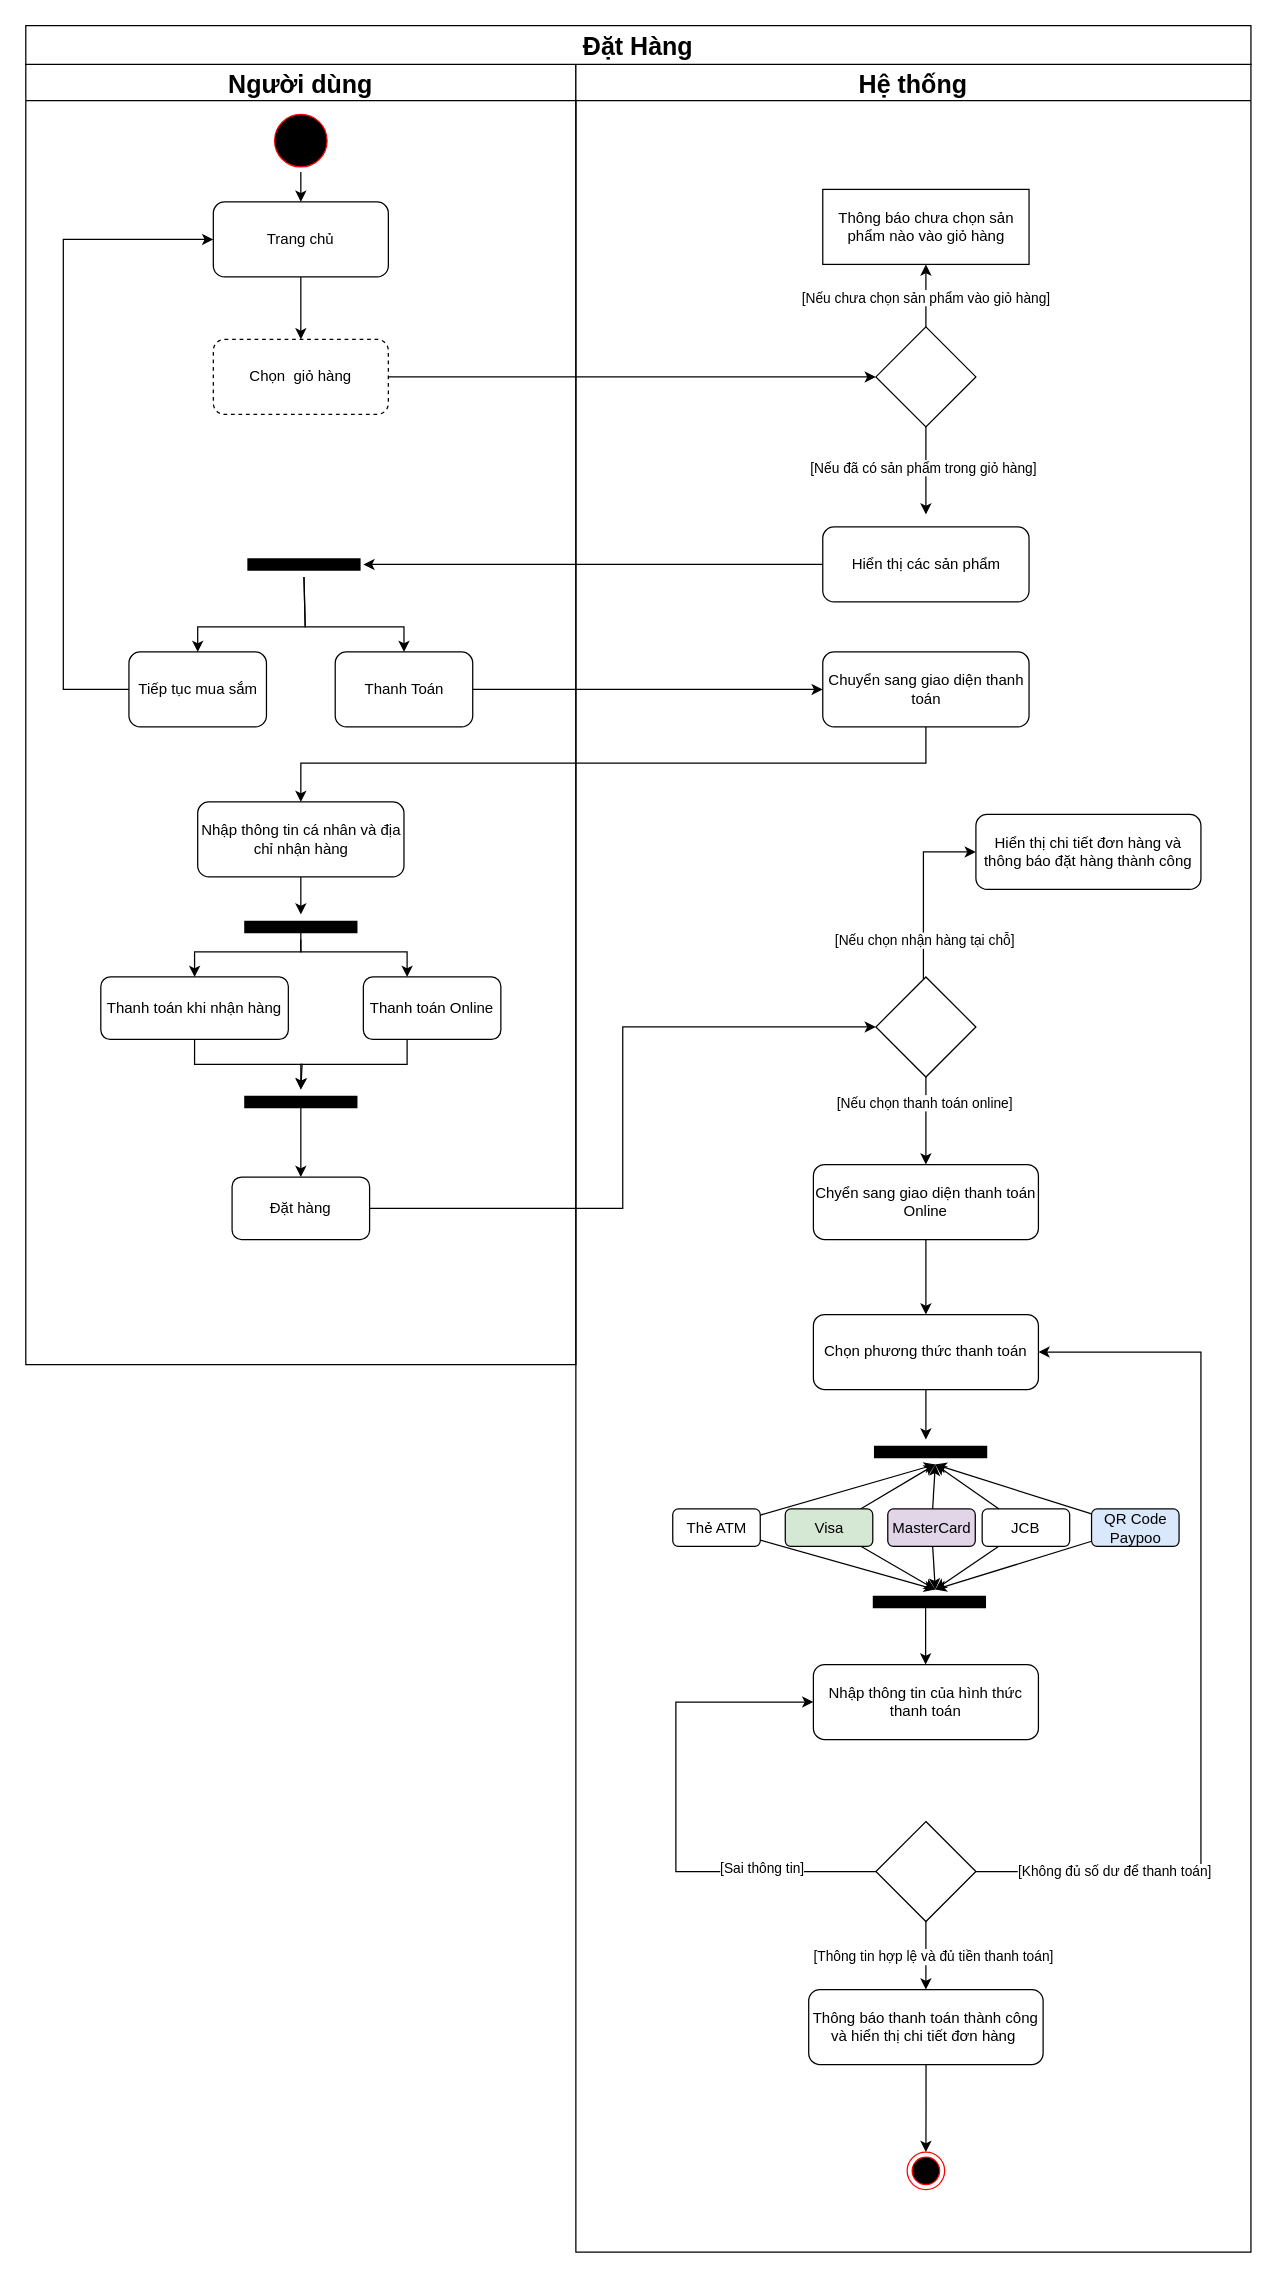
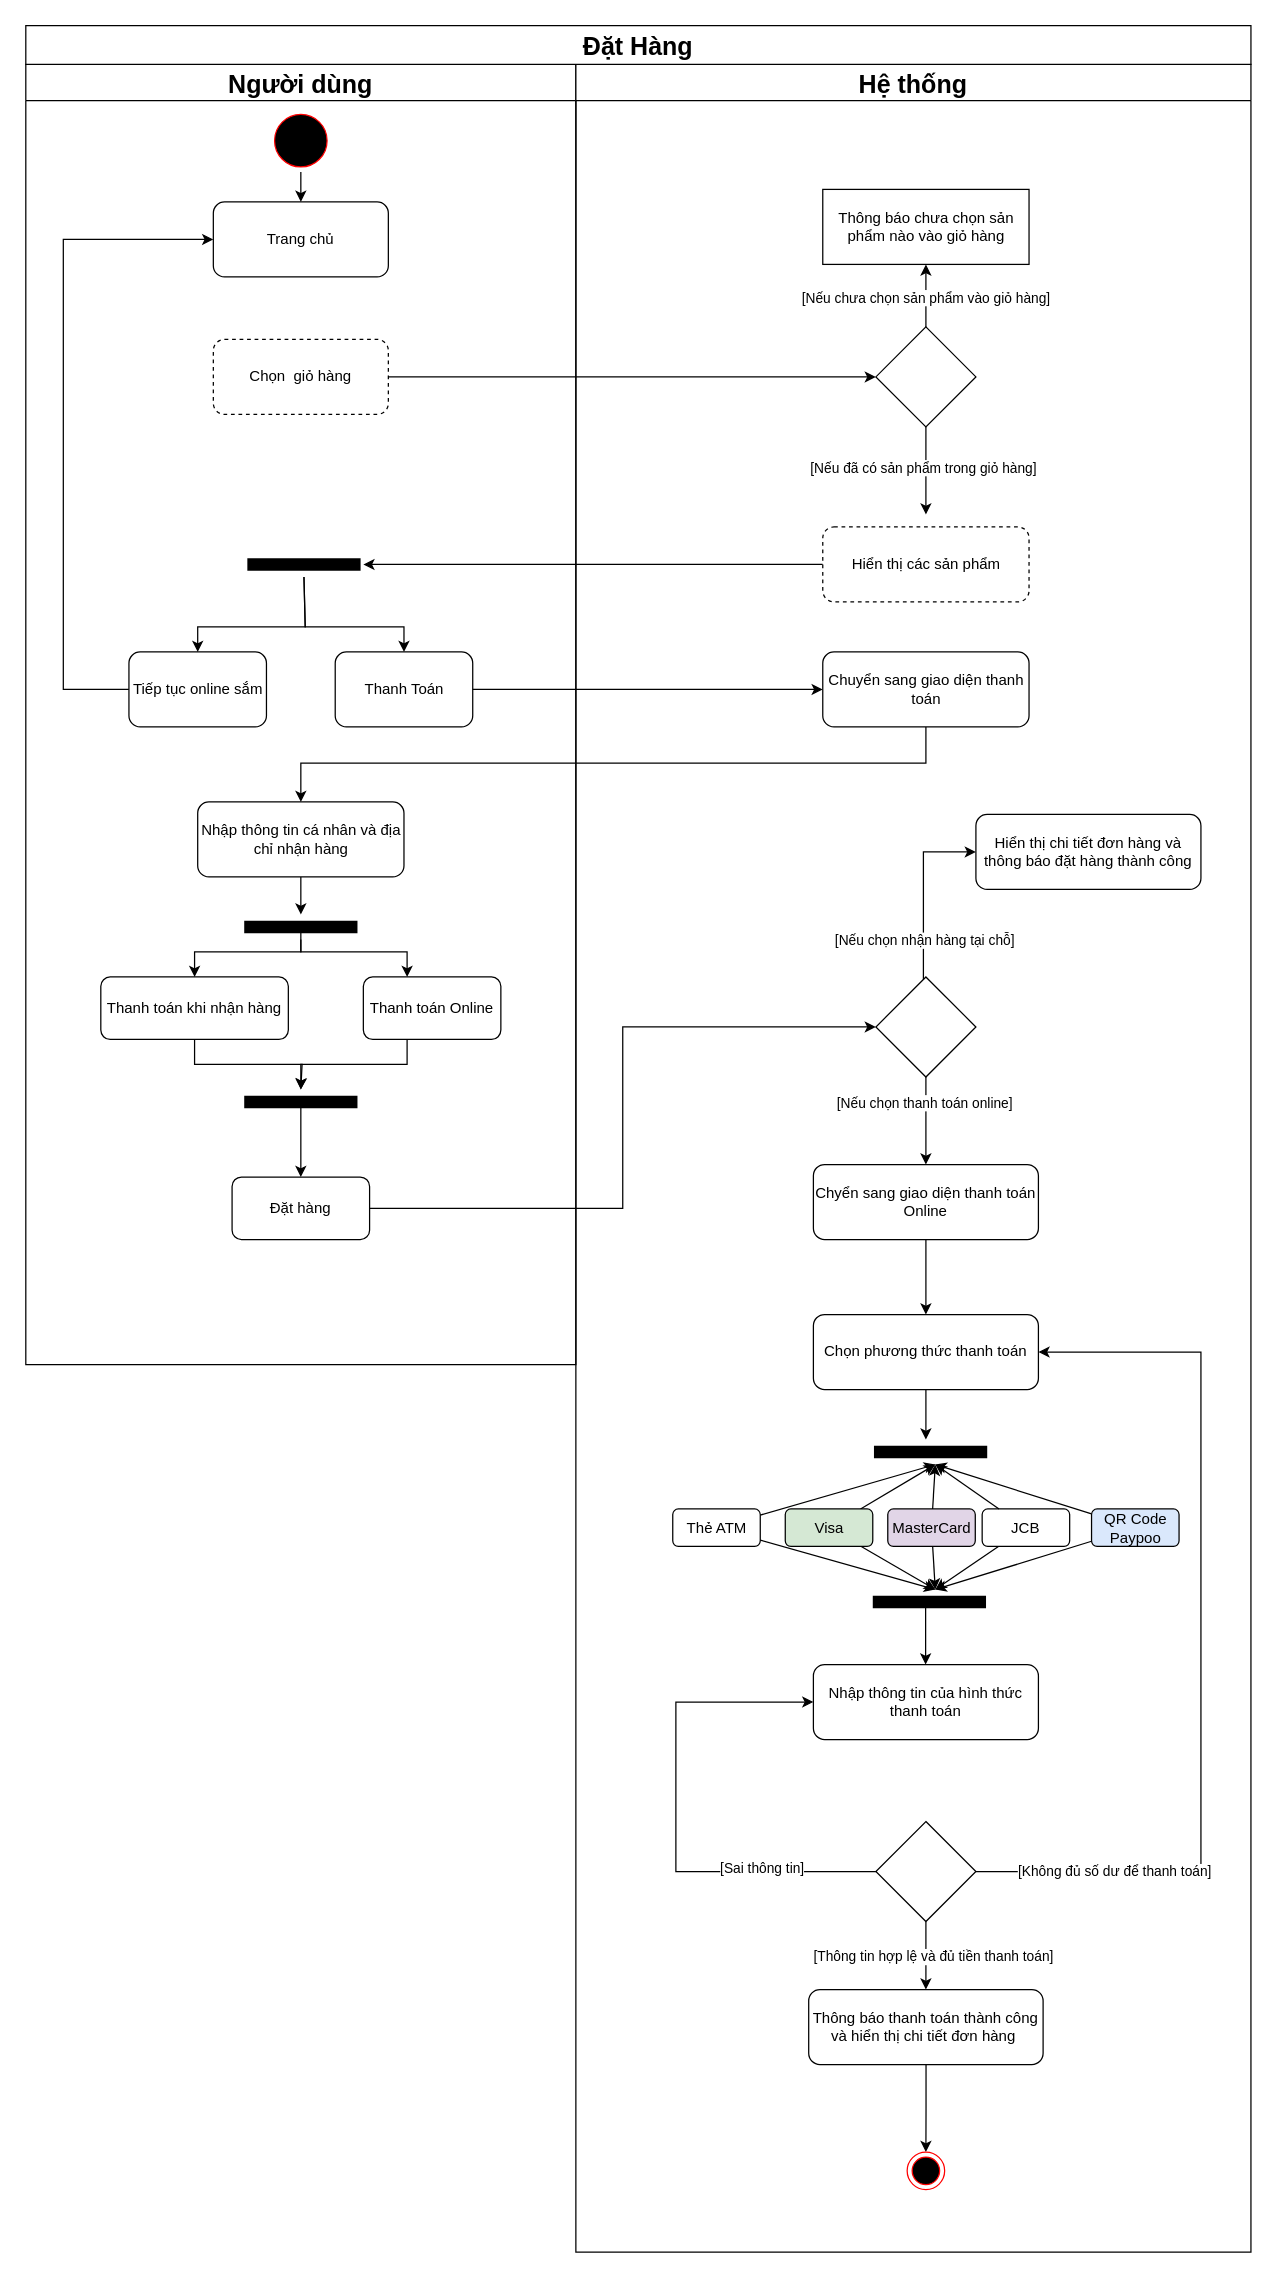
(301, 304) -> none
(926, 564) -> (926, 564)
(198, 689) -> (198, 689)
